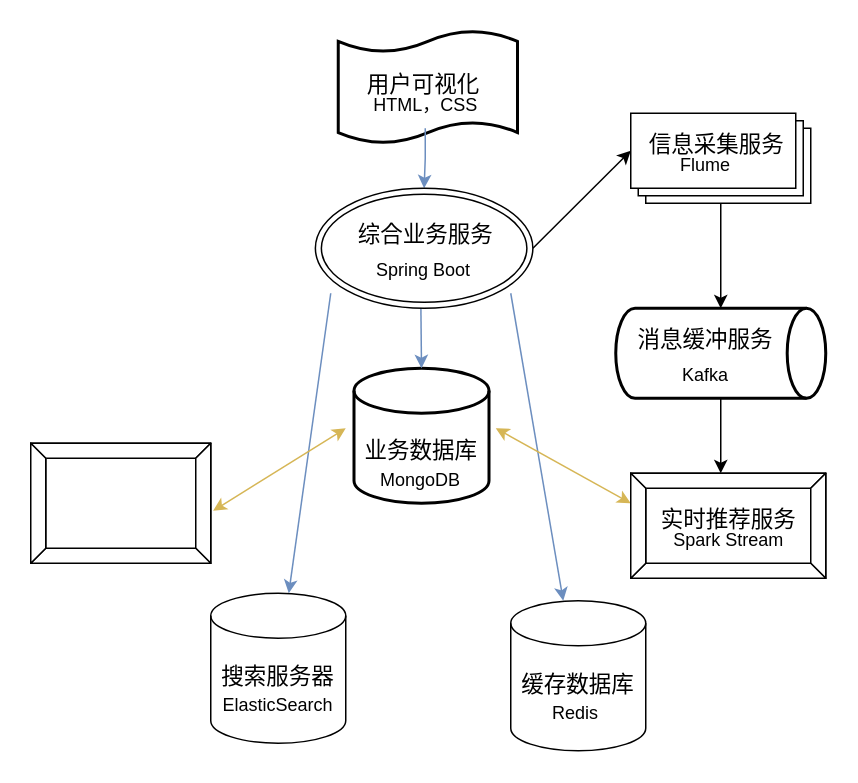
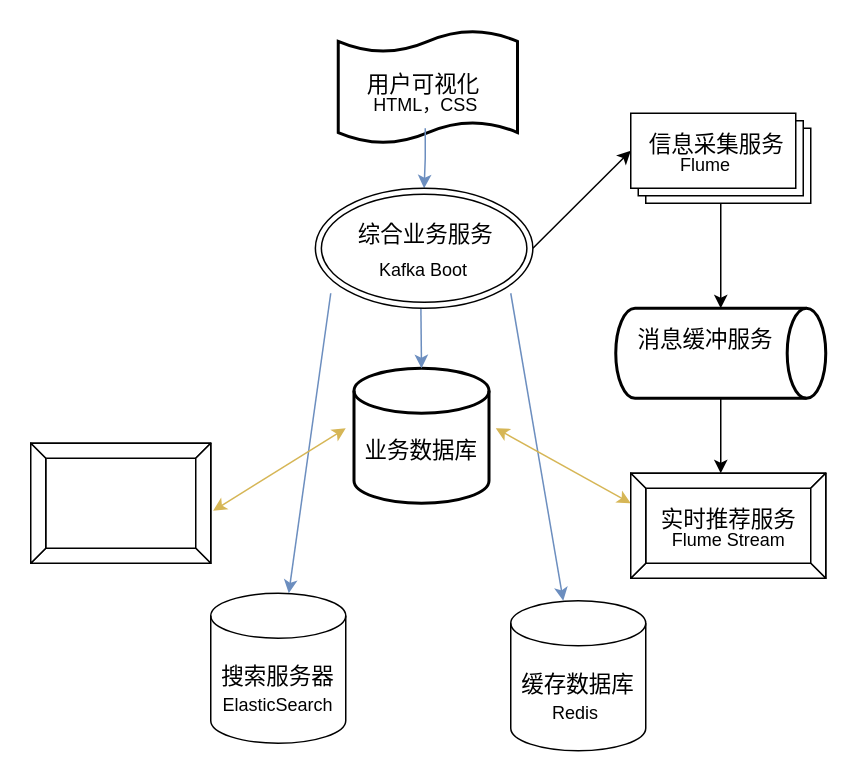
(424, 271) -> (424, 271)
(706, 376) -> none
(421, 481) -> none
(729, 541) -> (729, 541)
